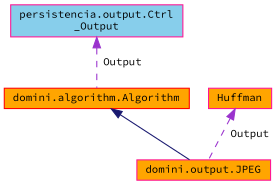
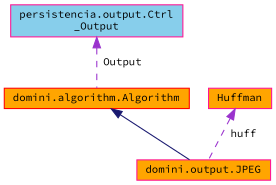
(247, 134) -> (241, 134)
